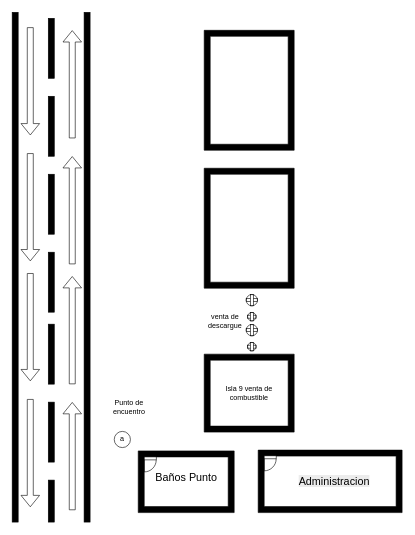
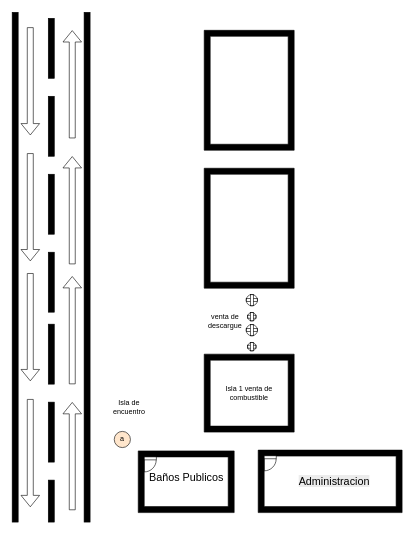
(249, 393) -> (249, 393)
(129, 407) -> (129, 407)
(122, 440) -> (122, 440)
(187, 478) -> (187, 478)
